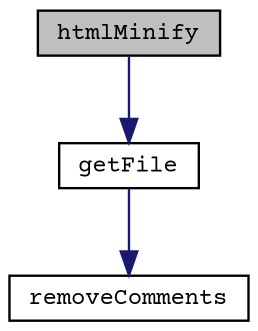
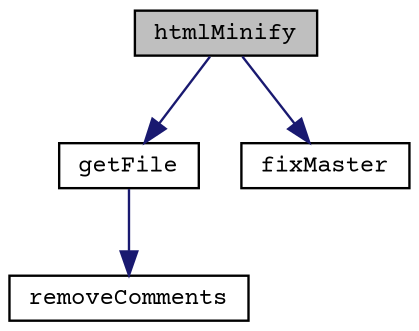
none -> (325, 166)
